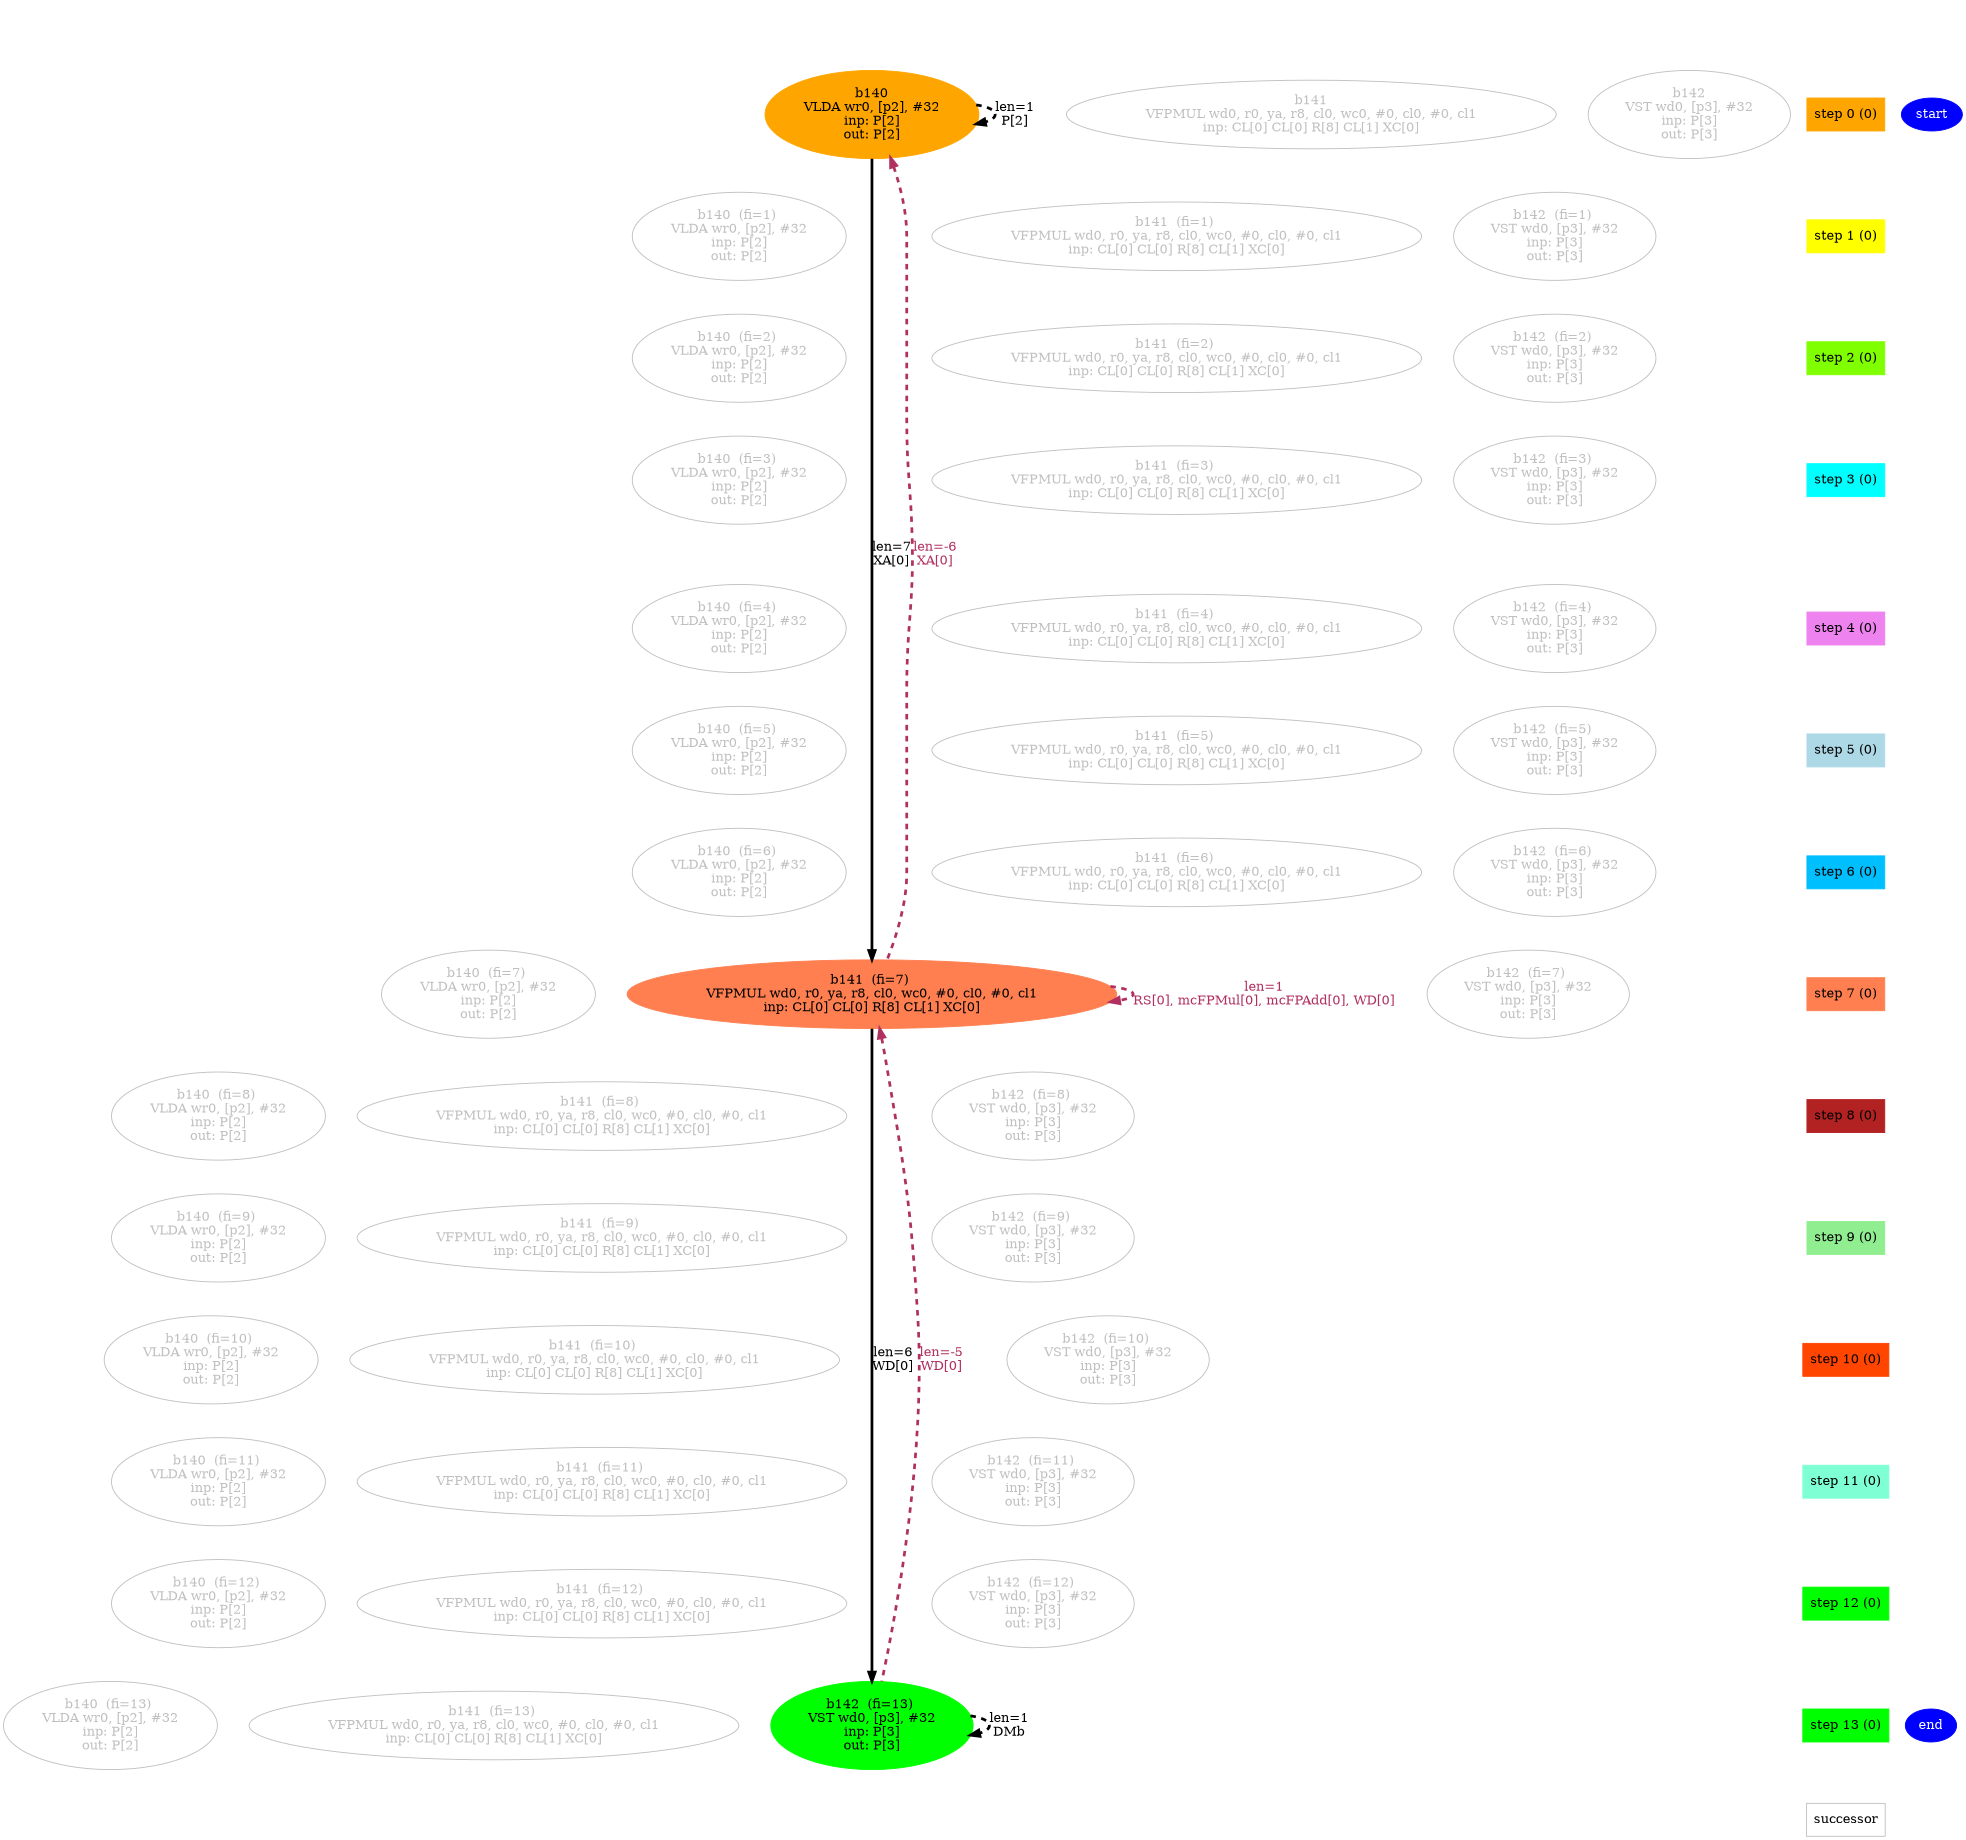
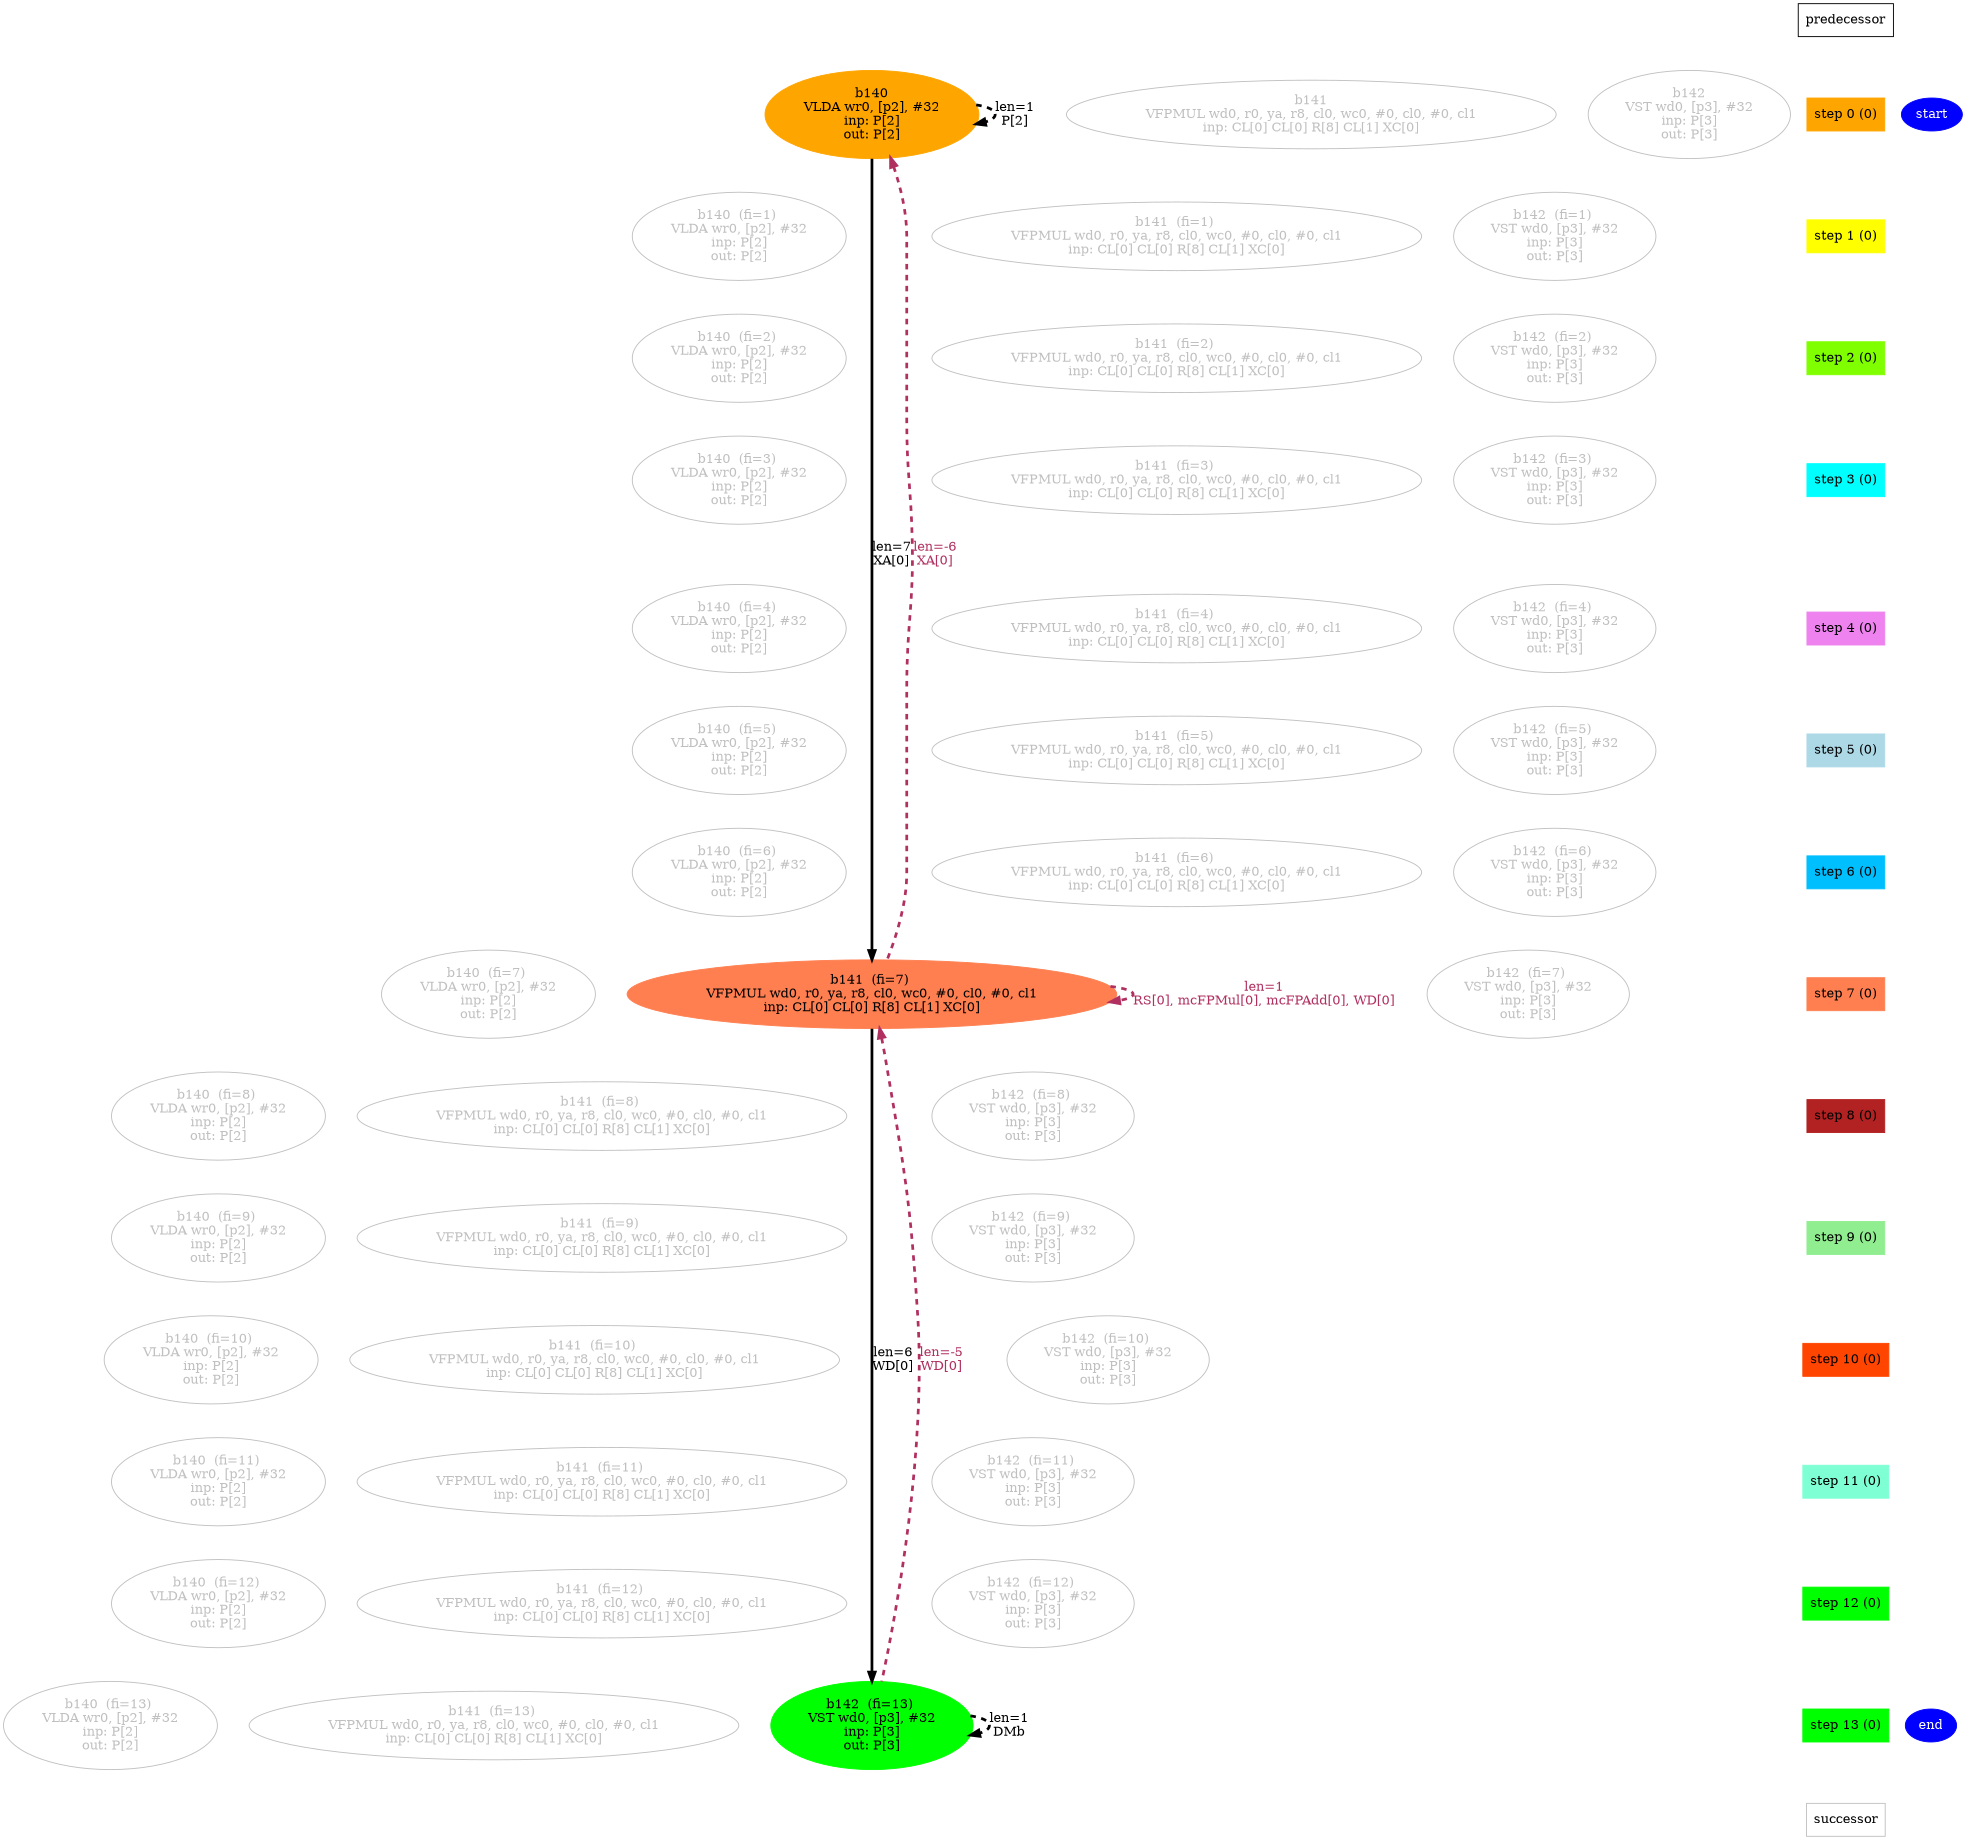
none -> (1846, 20)
